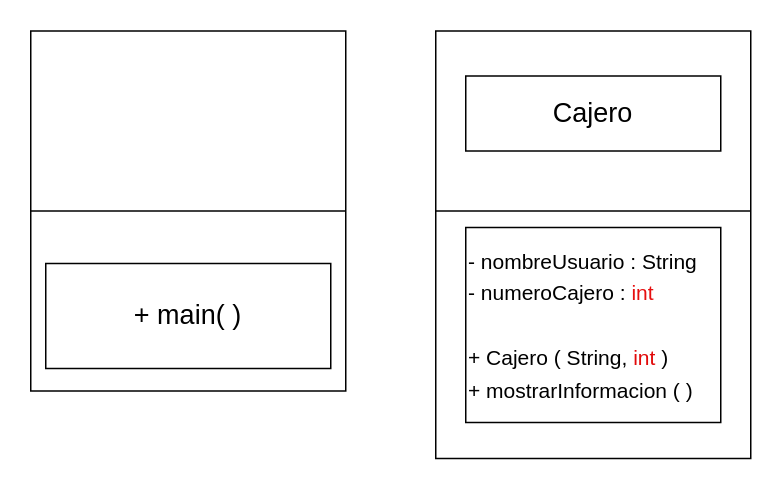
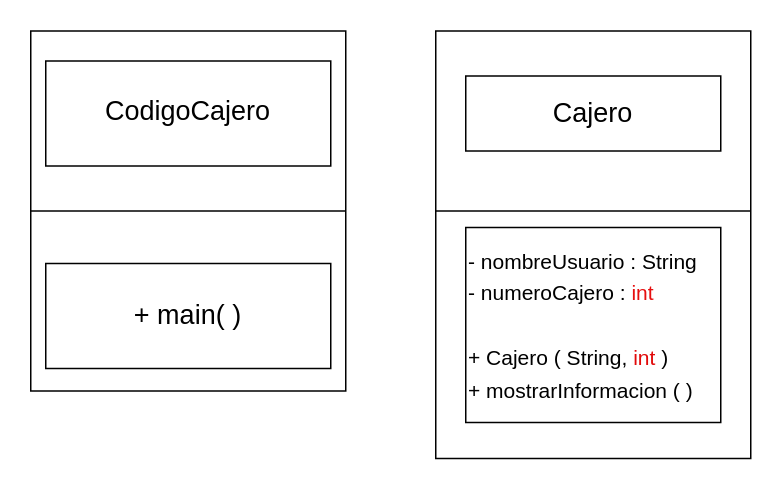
none -> (188, 113)
